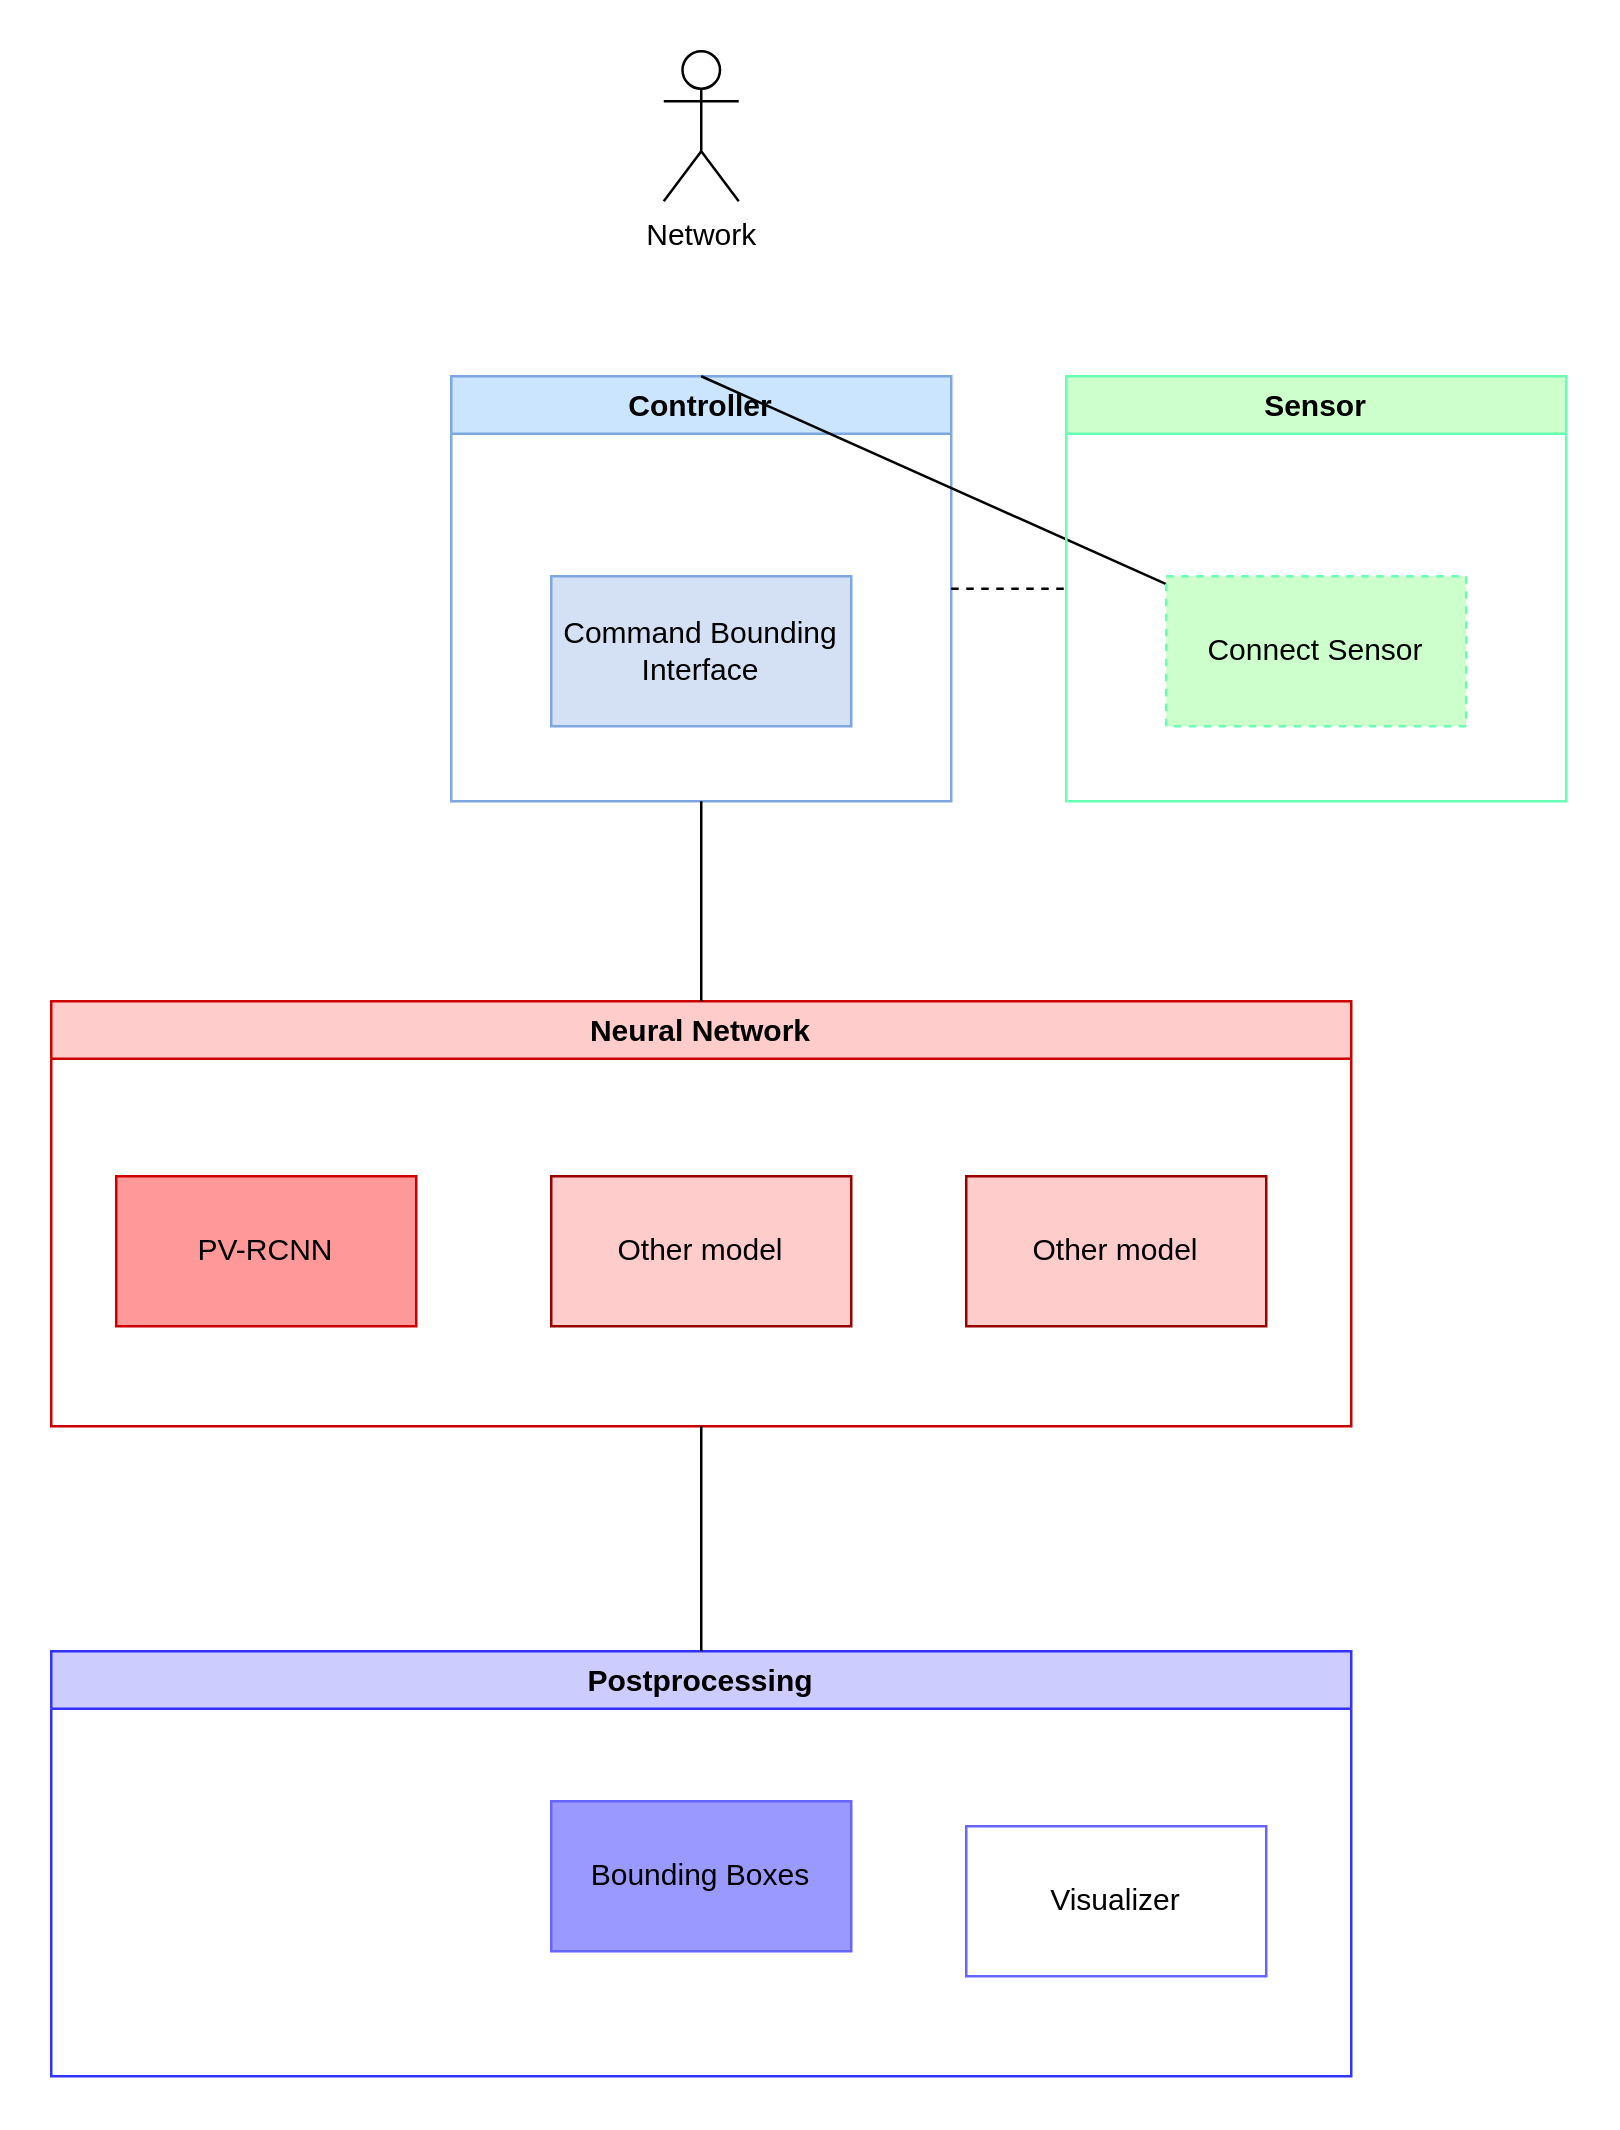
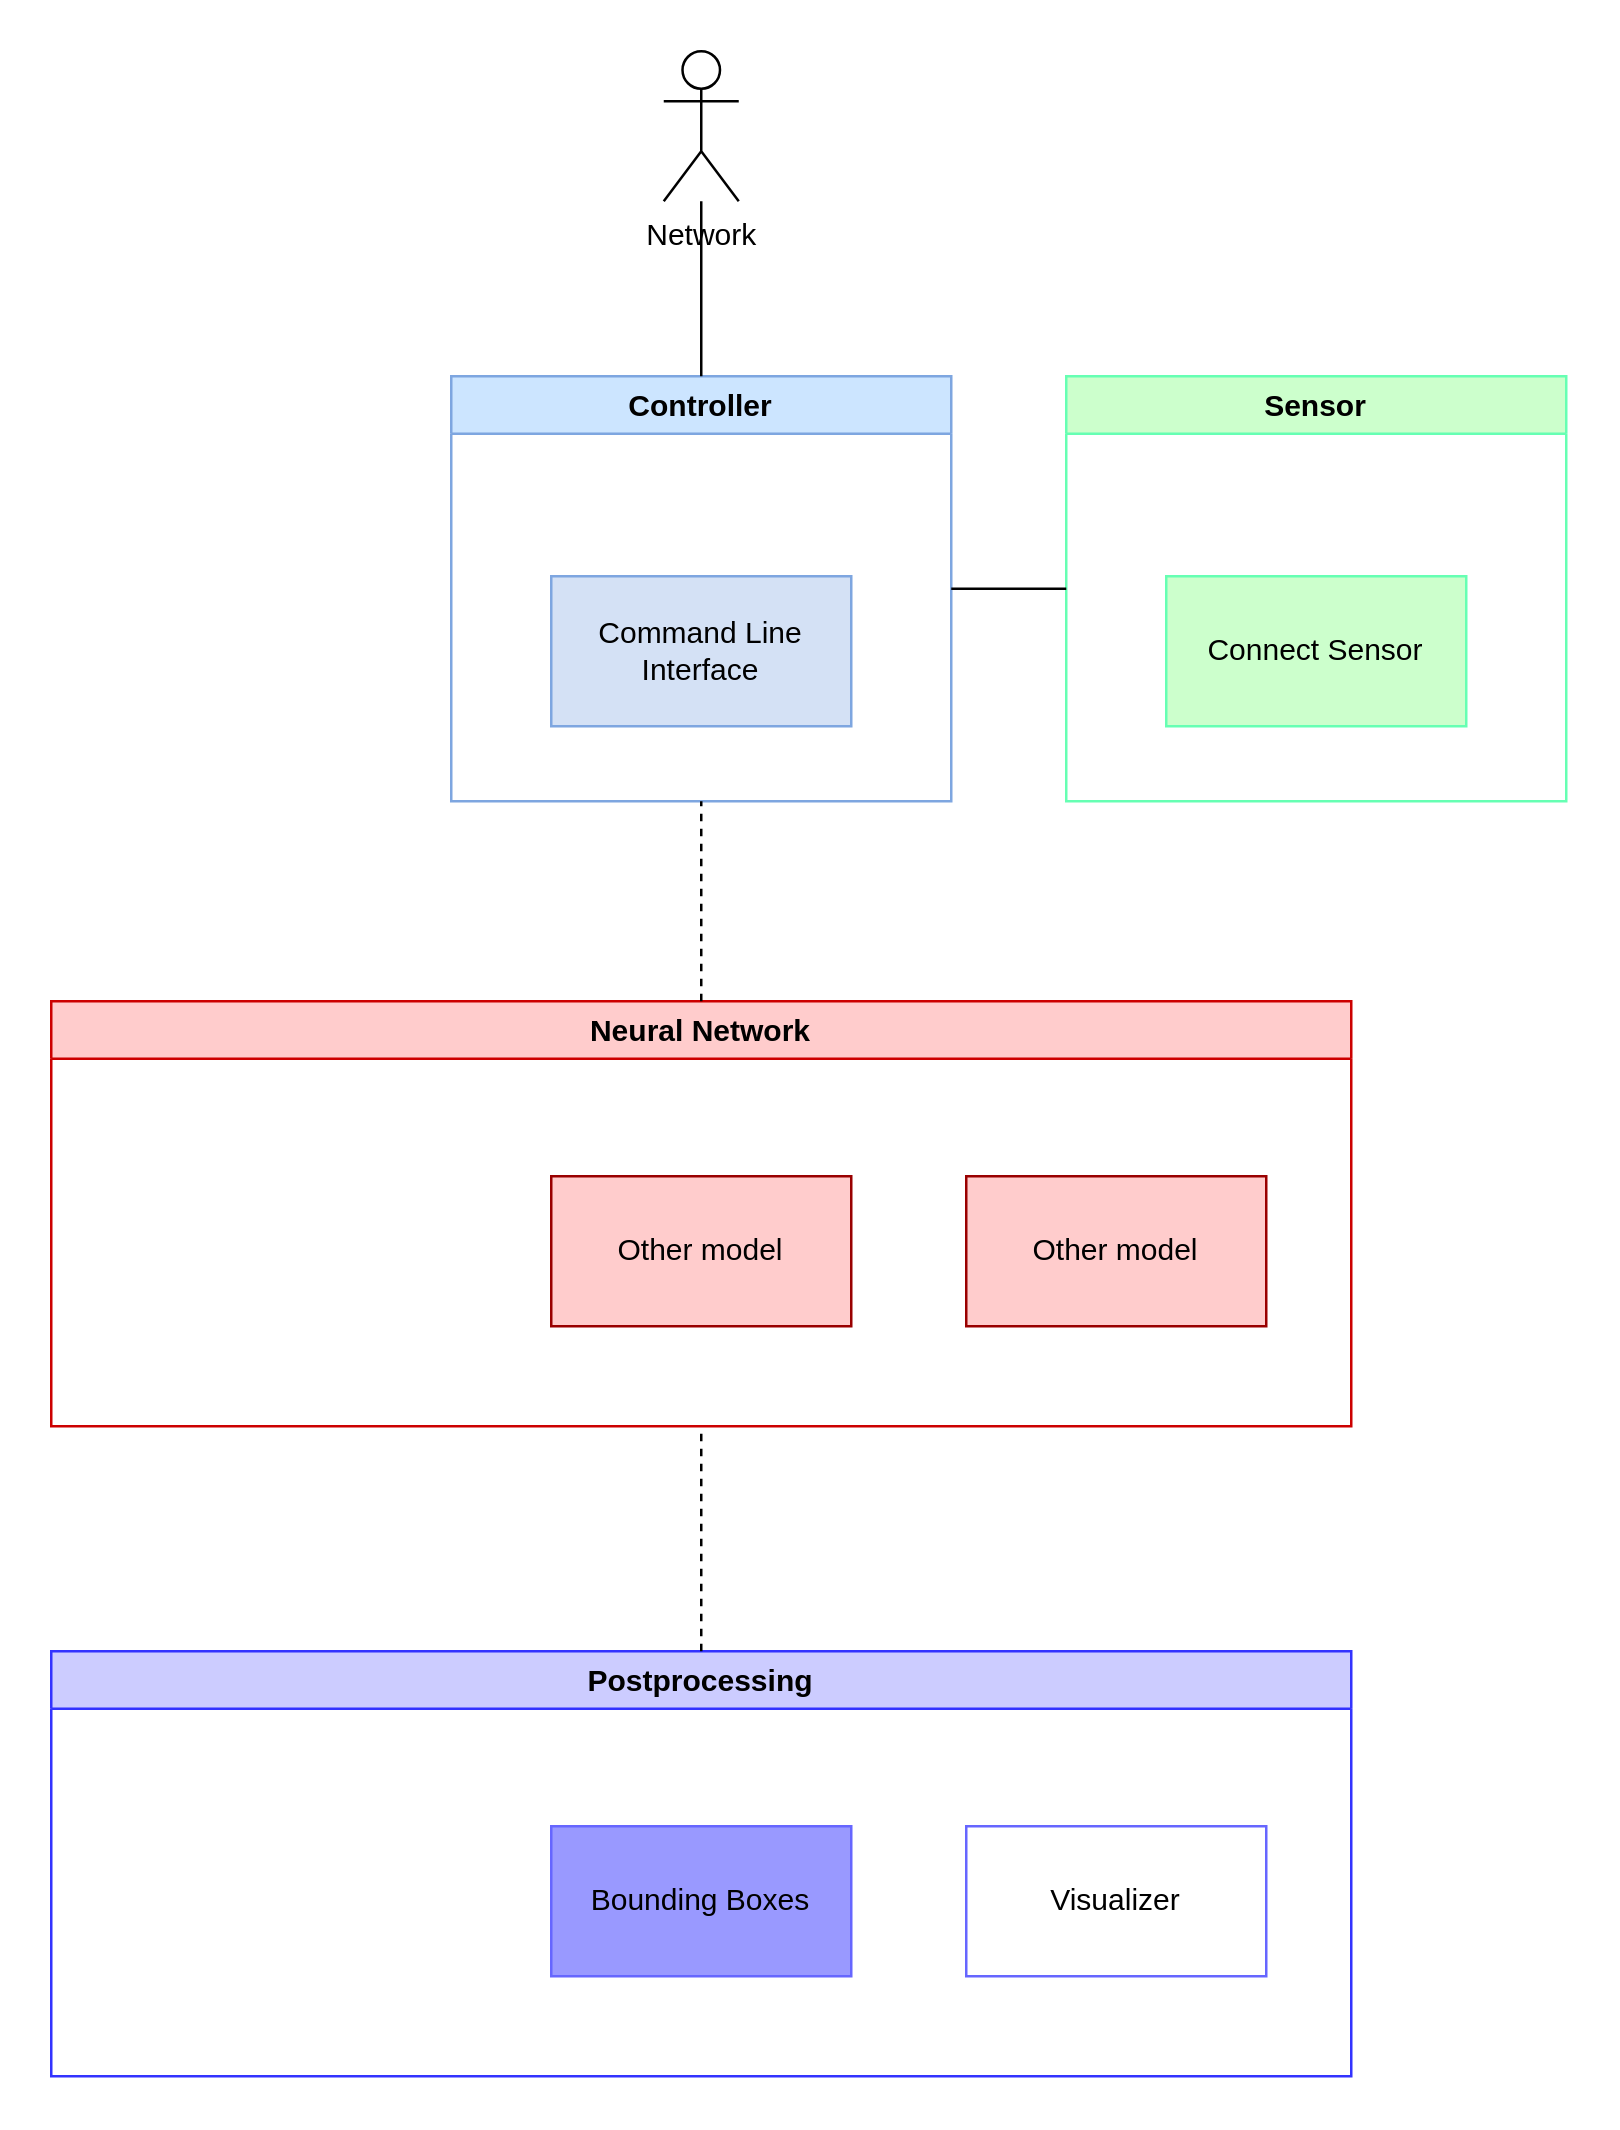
(824, 431) -> (701, 289)
(1009, 589) -> (1009, 589)
(701, 651) -> (701, 651)
(1316, 651) -> (1316, 651)
(701, 901) -> (701, 901)
(266, 1251) -> none
(701, 1538) -> (701, 1538)
(701, 1876) -> (701, 1901)
